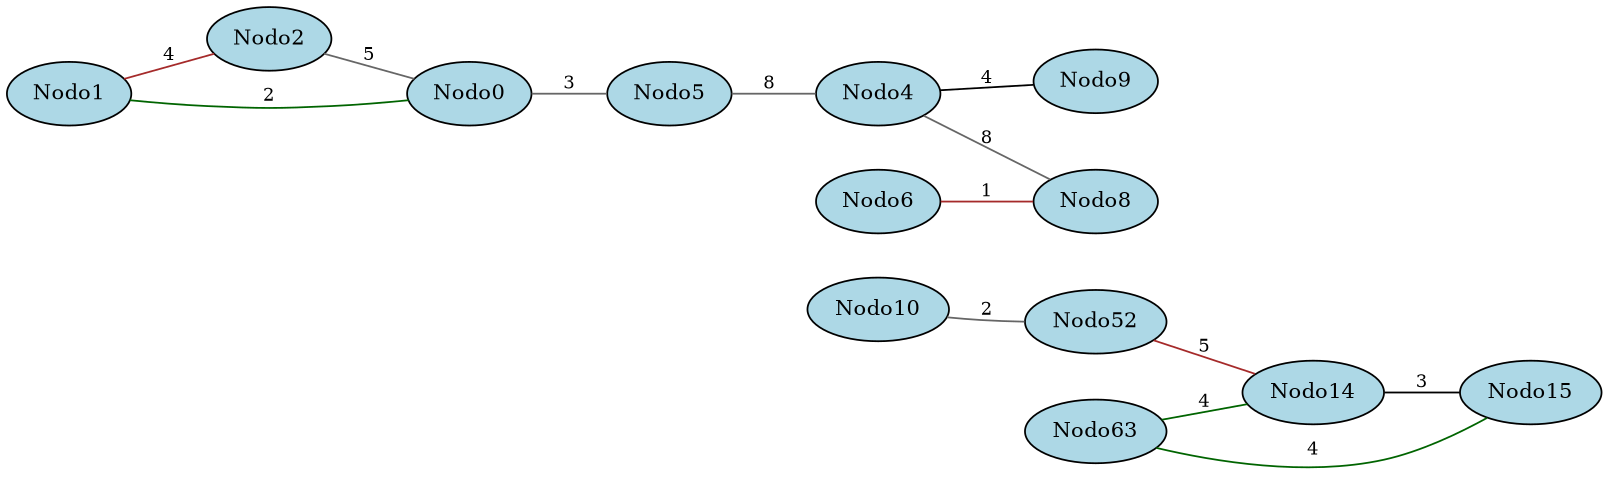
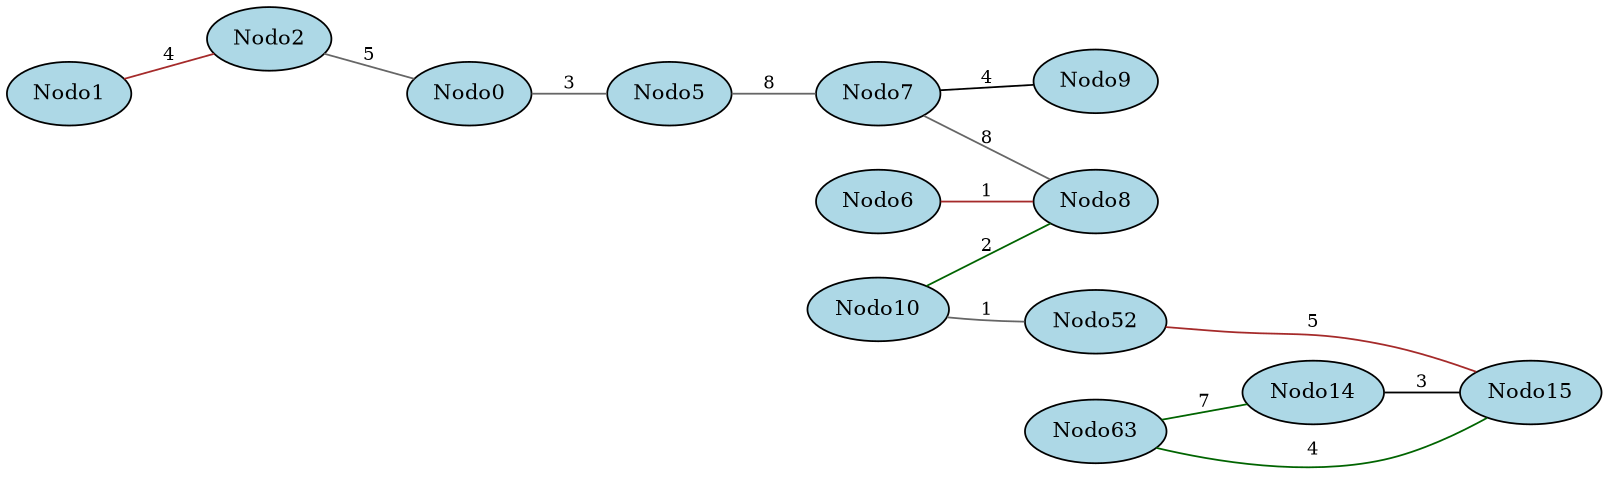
(878, 94) -> (878, 94)
(269, 108) -> none
none -> (988, 255)
(987, 310) -> (987, 310)
(1204, 357) -> (1323, 336)
(1205, 402) -> (1205, 402)
